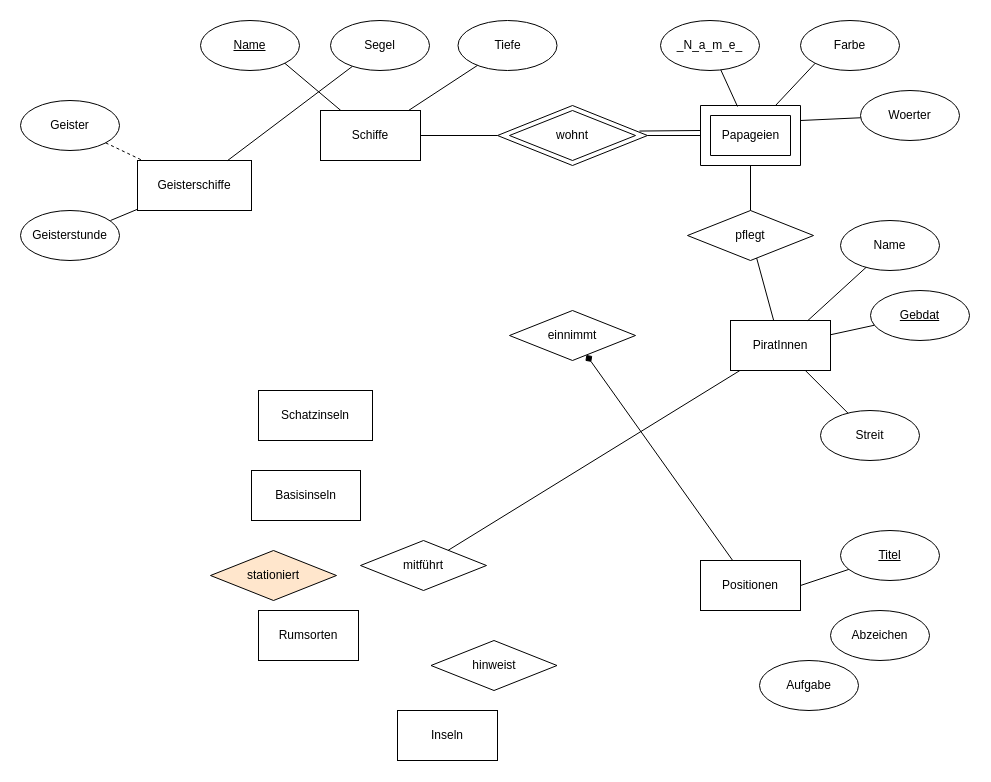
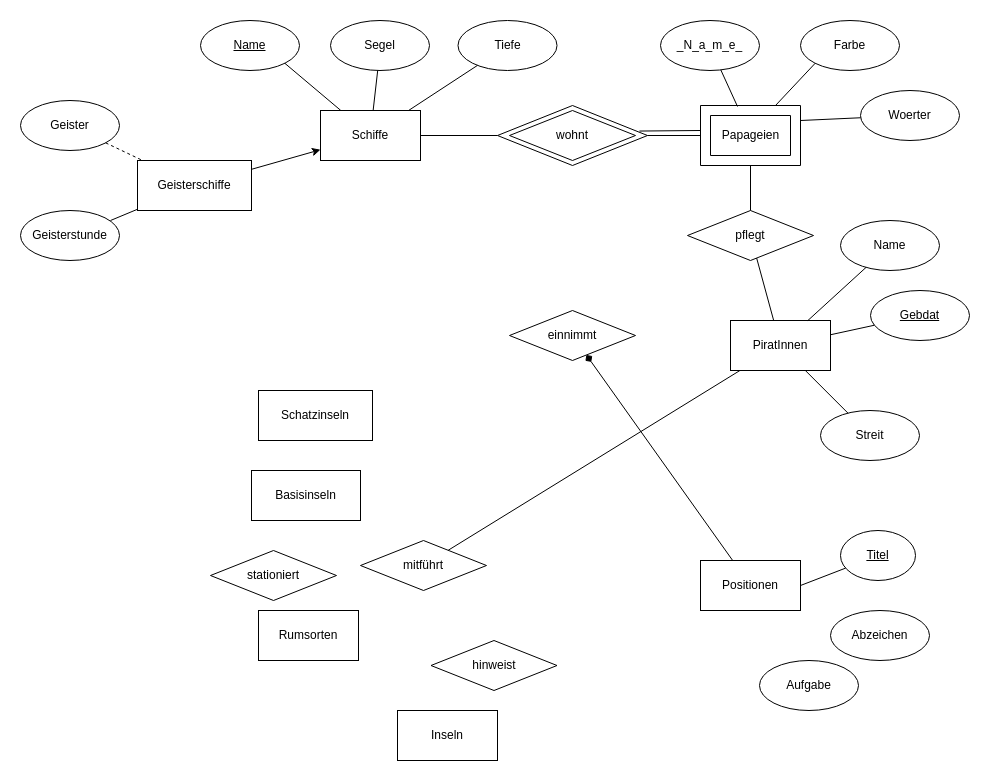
(290, 113) -> (375, 90)
none -> (282, 161)
(890, 556) -> (878, 556)
(274, 576) -> (274, 576)
